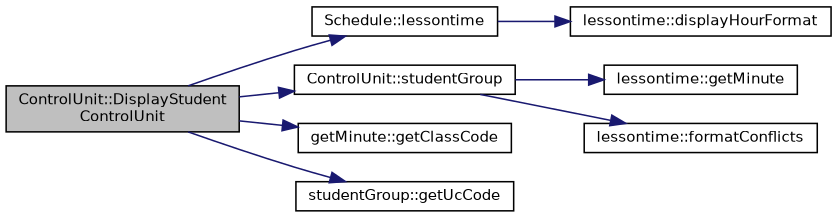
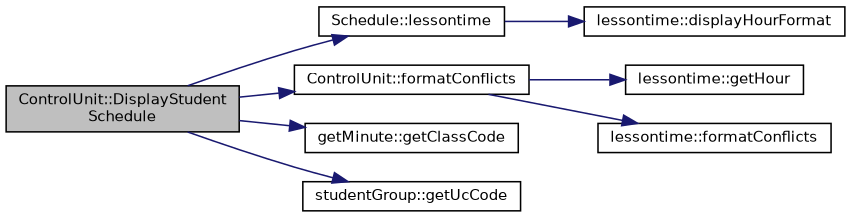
(405, 80) -> (412, 80)
(701, 80) -> (715, 80)
(123, 109) -> (123, 109)
